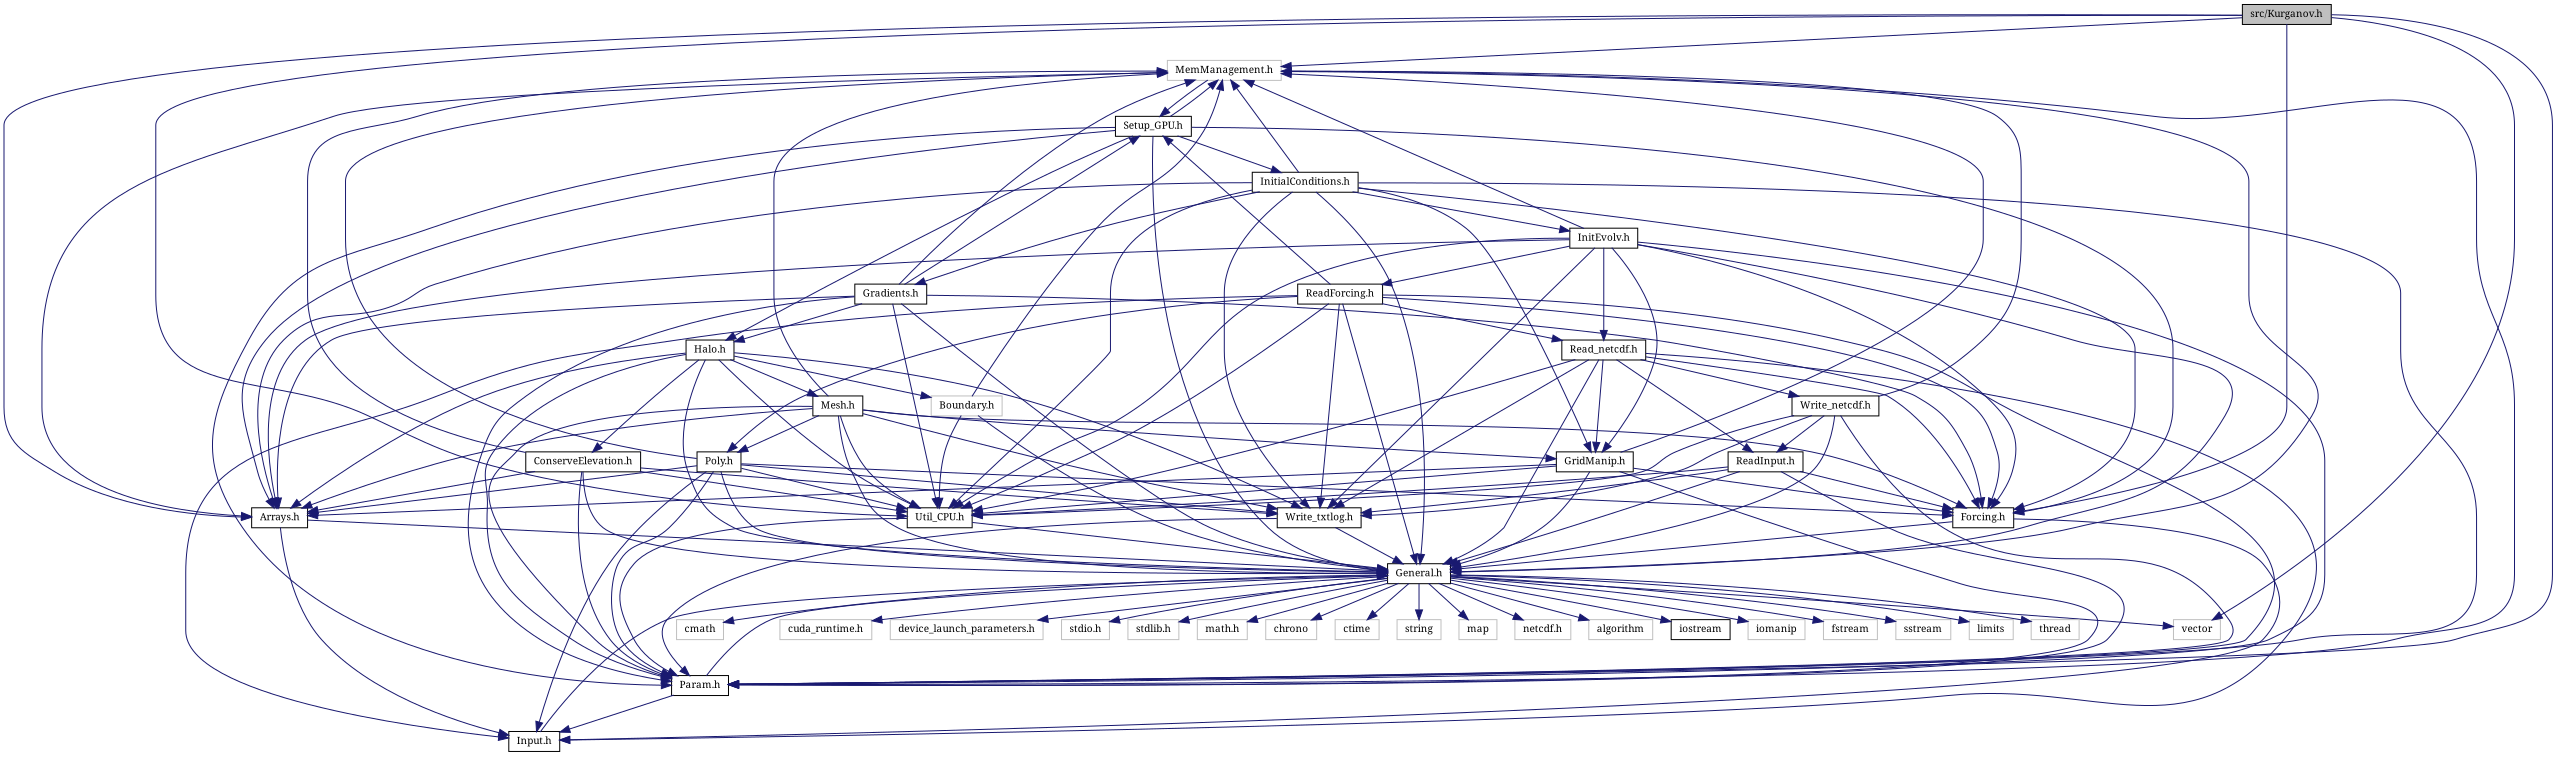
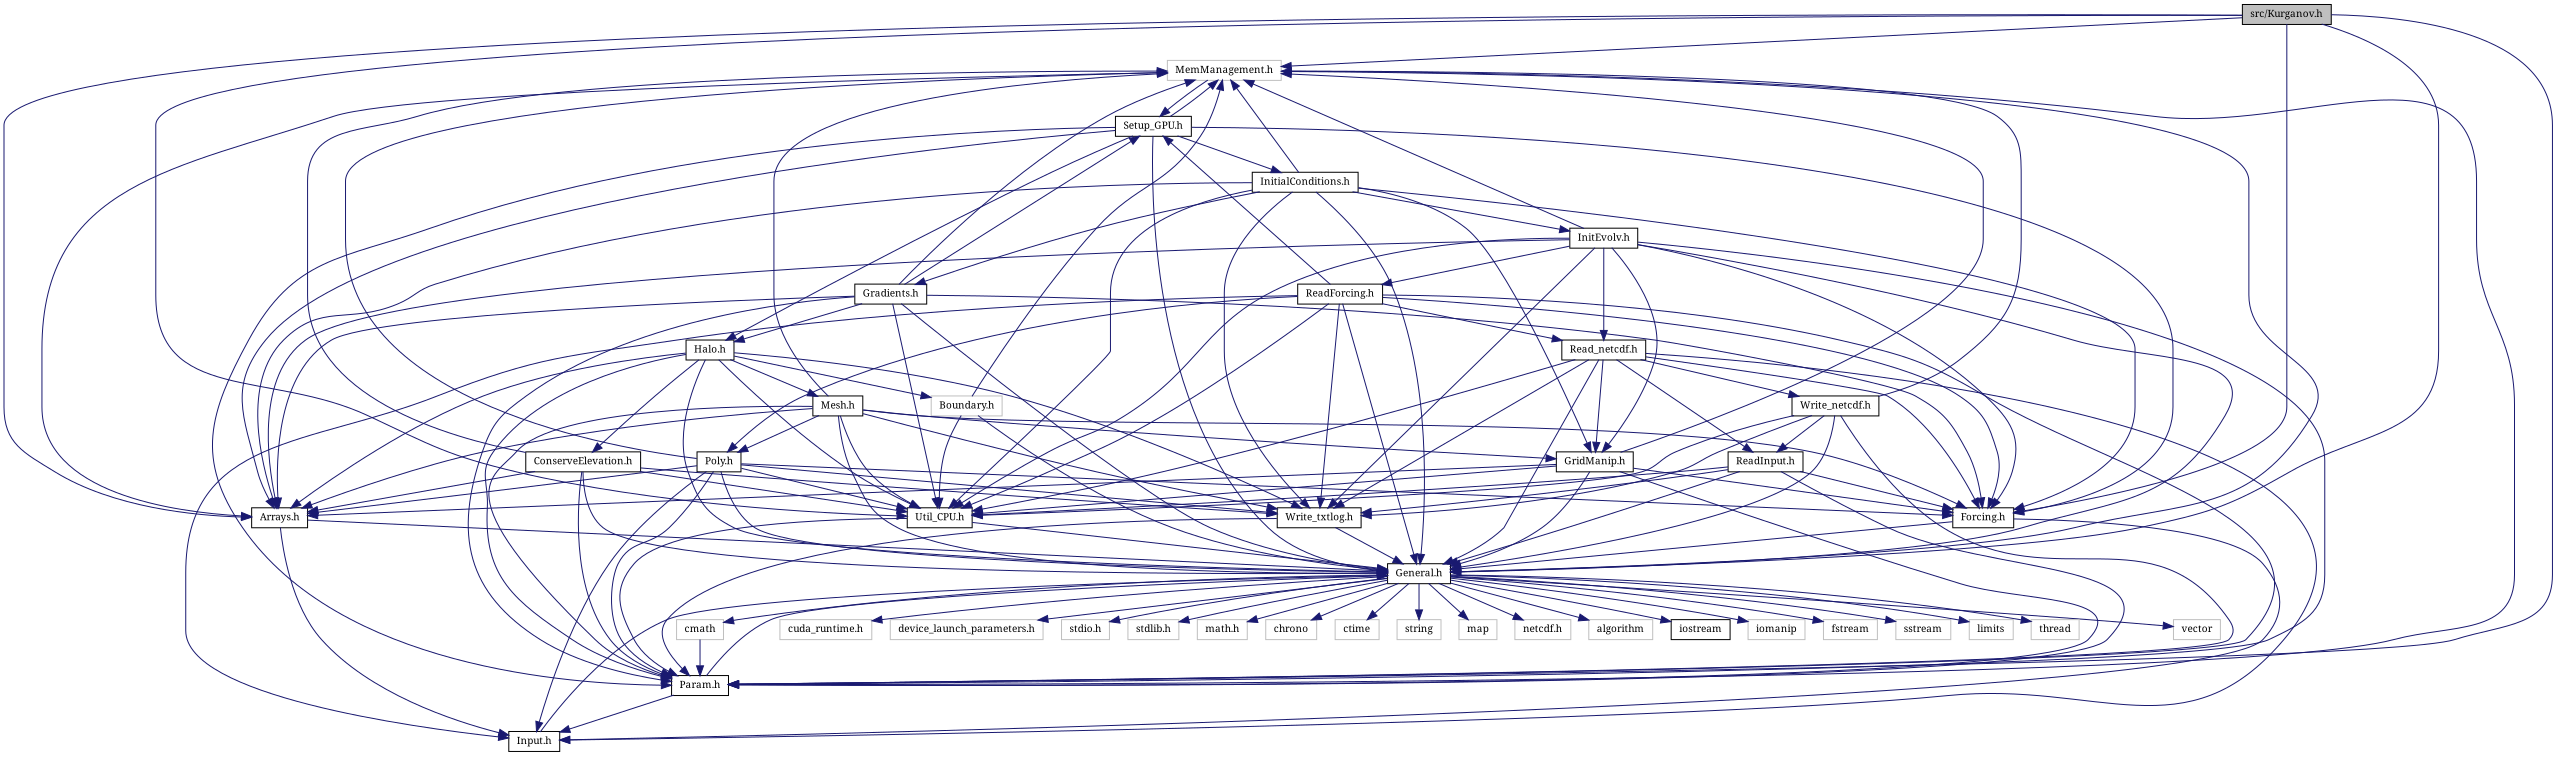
(2502, 313) -> (2178, 519)
(2307, 639) -> (700, 653)
